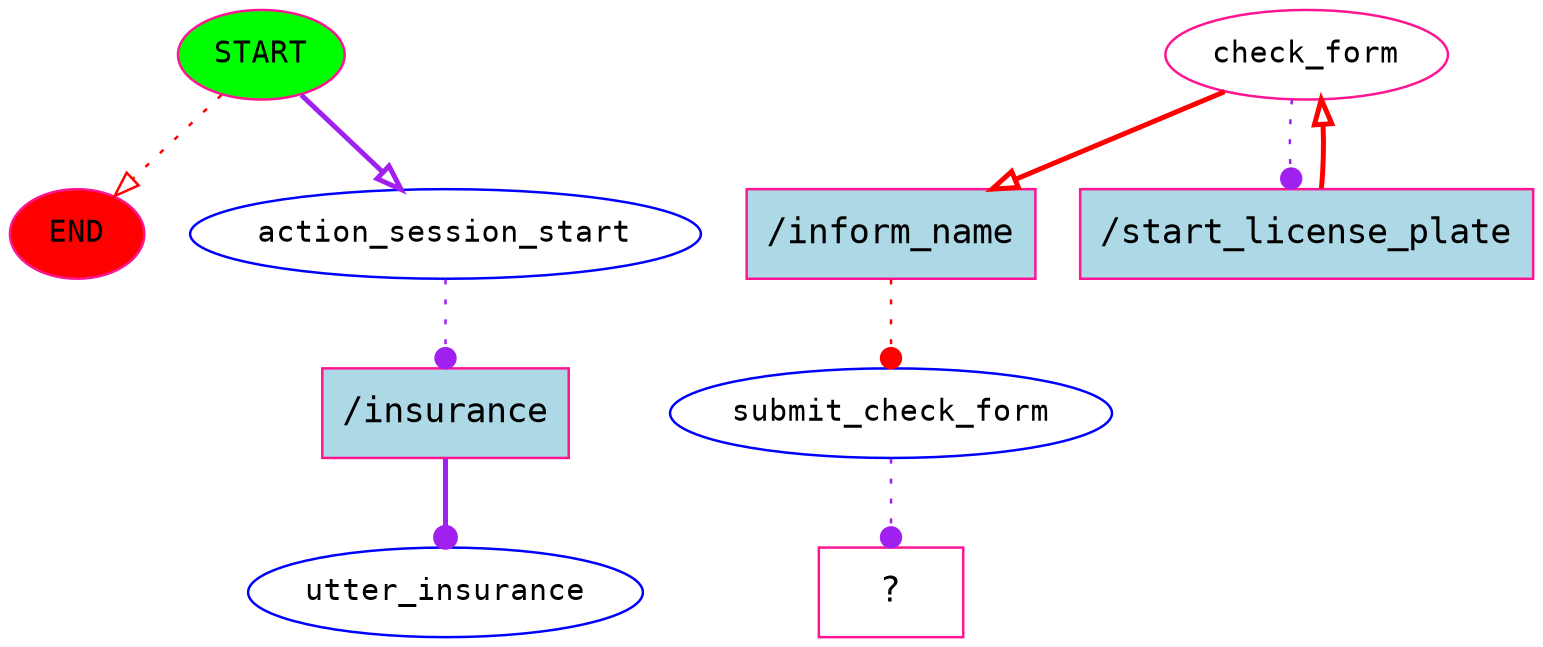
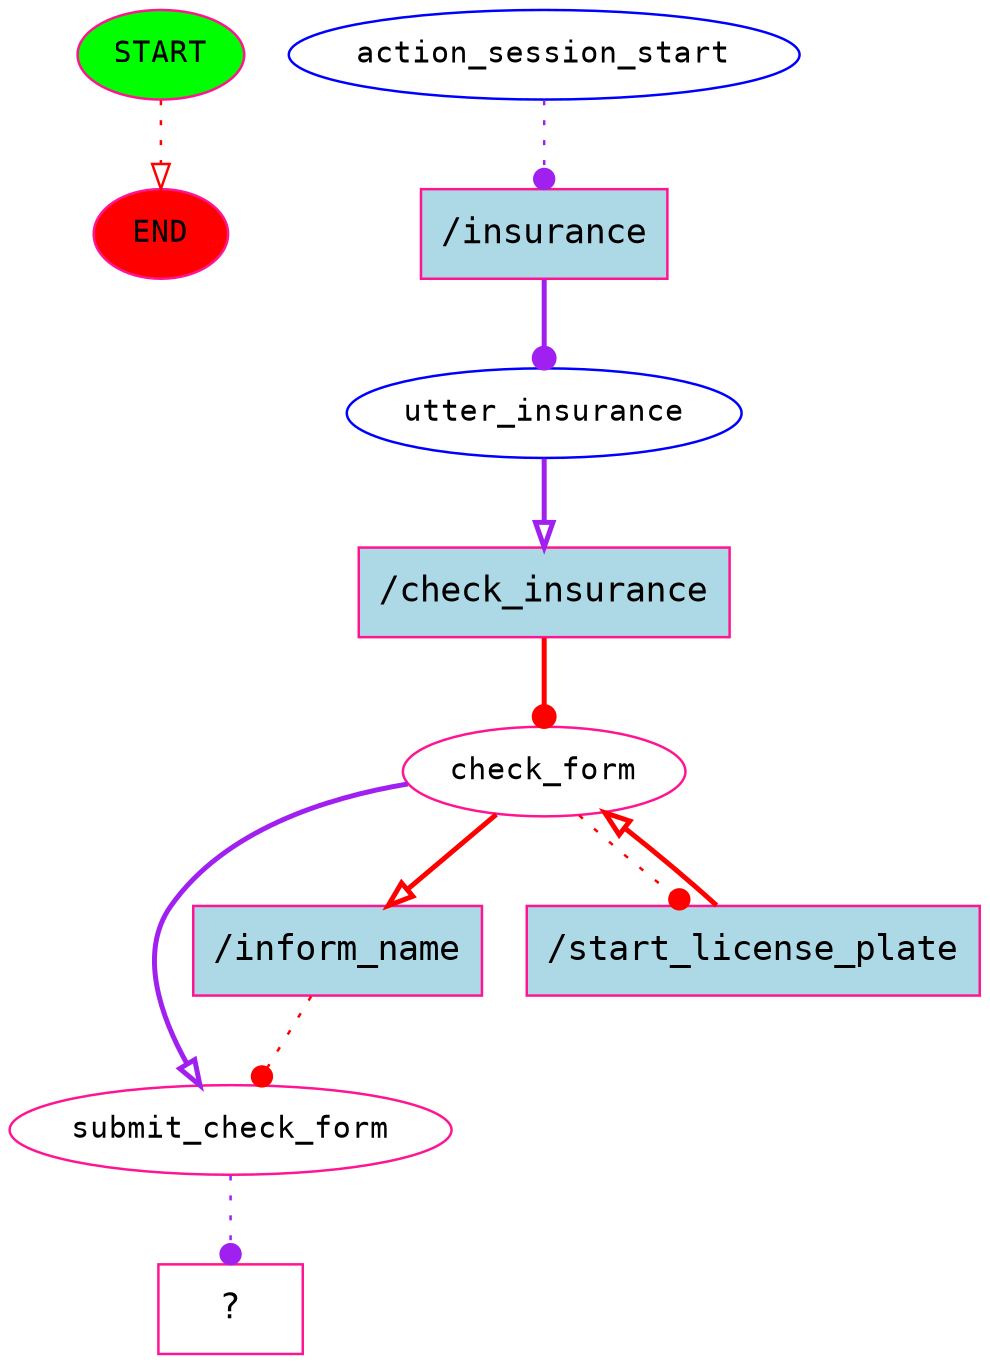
(342, 133) -> none
(1290, 134) -> (624, 855)
(891, 413) -> (231, 1130)
none -> (544, 592)
none -> (207, 867)
